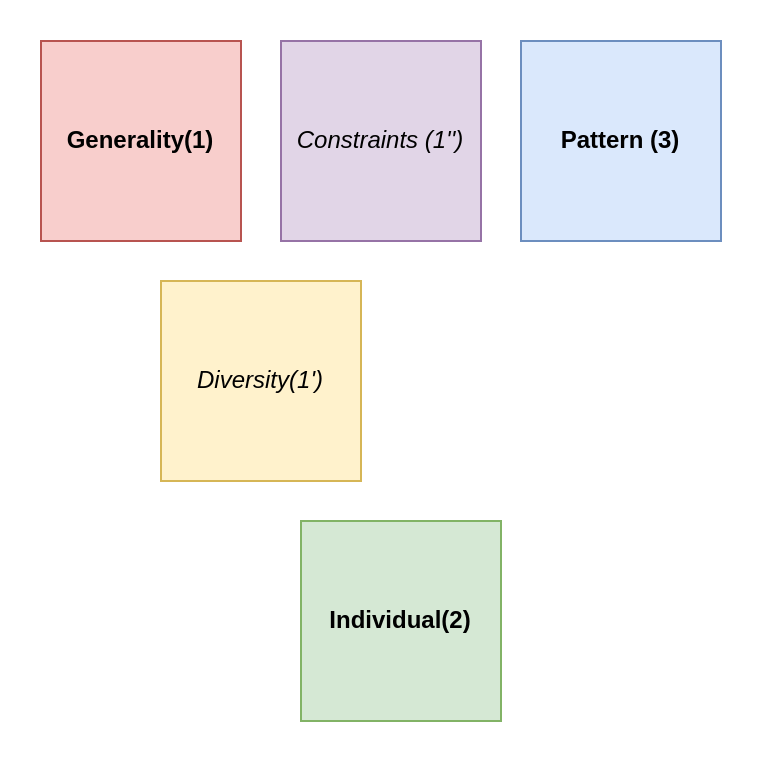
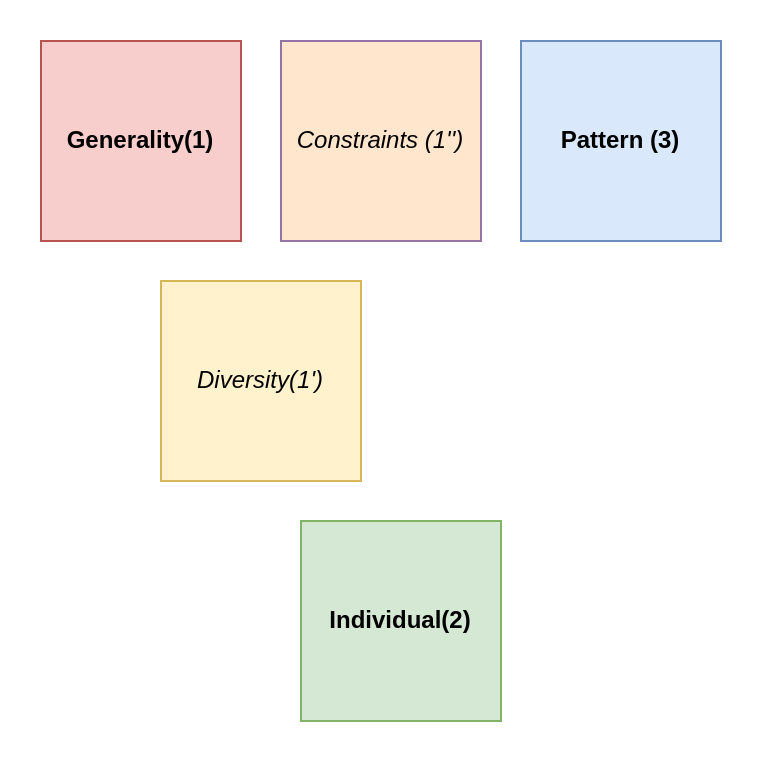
(381, 141) -> (381, 141)
